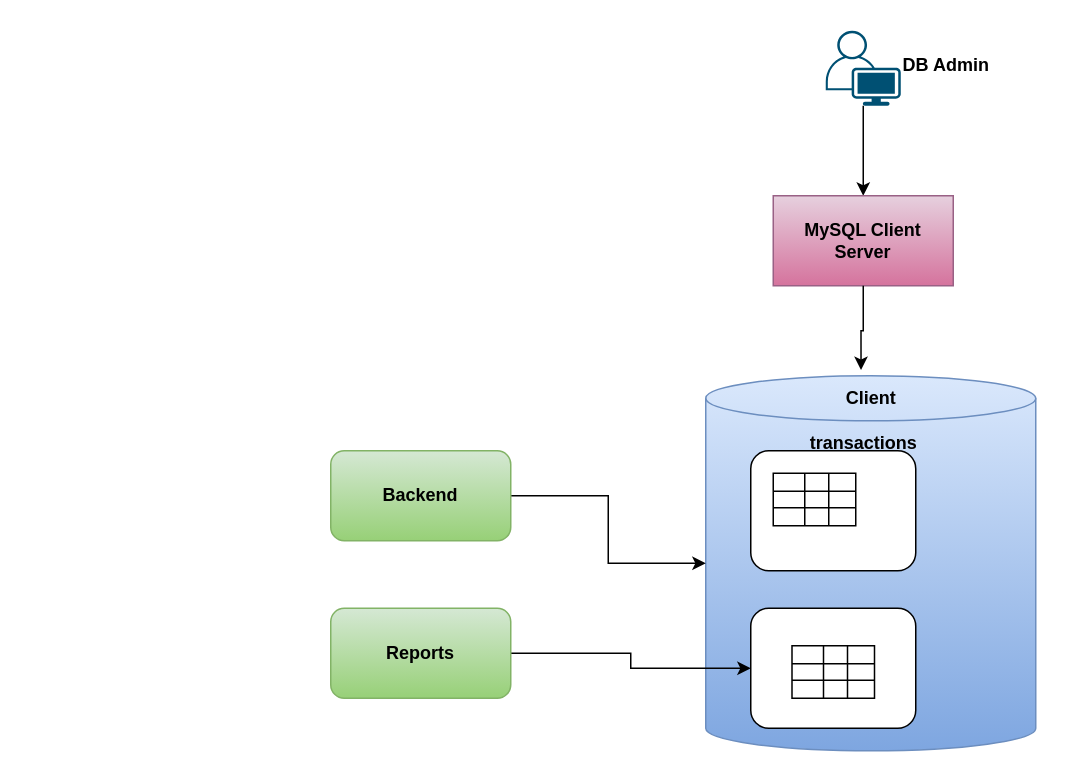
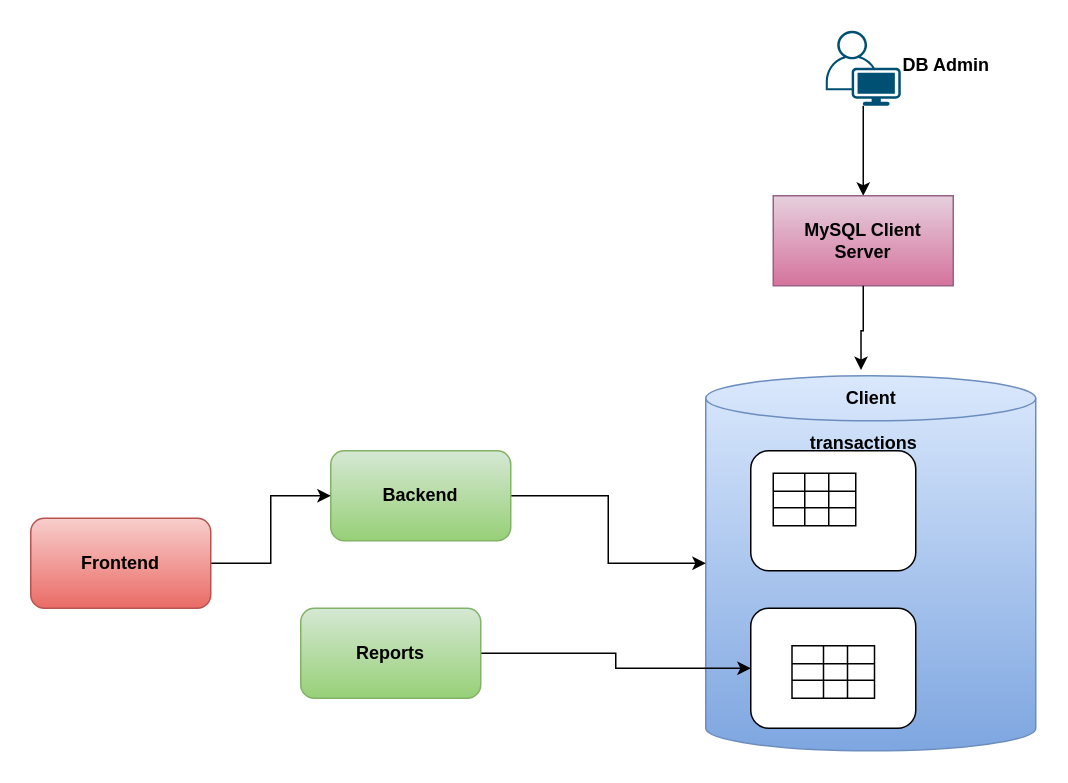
none -> (271, 535)
none -> (121, 563)
(421, 653) -> (391, 653)
